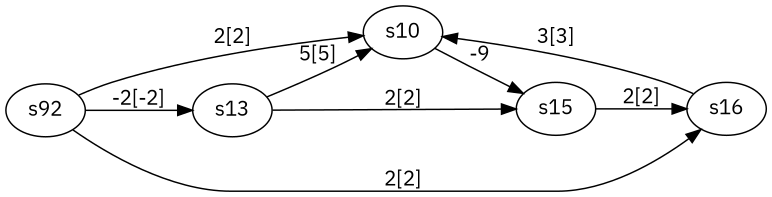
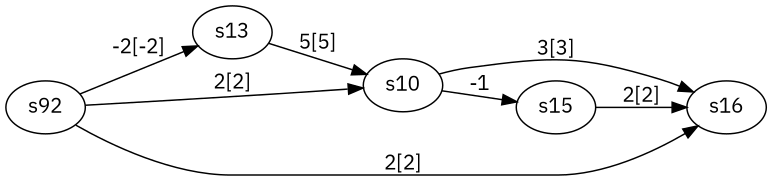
(479, 55) -> (479, 85)
(577, 59) -> (561, 60)
(387, 110) -> none
